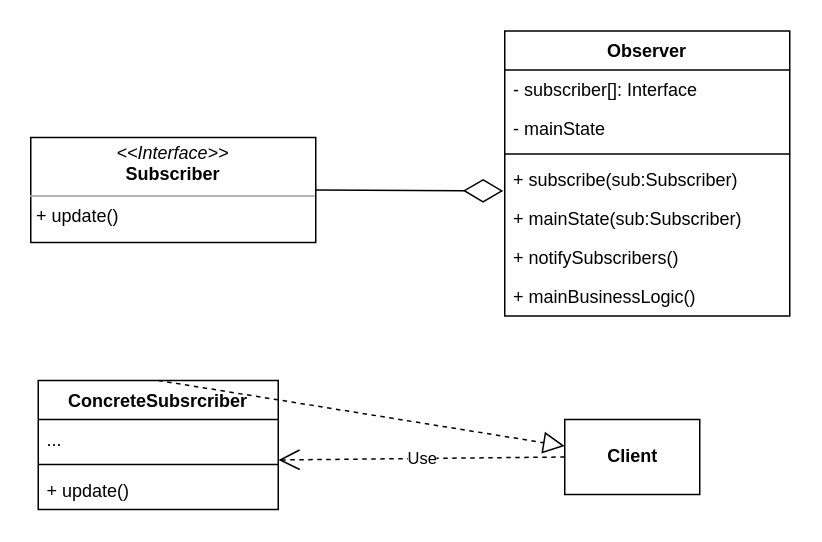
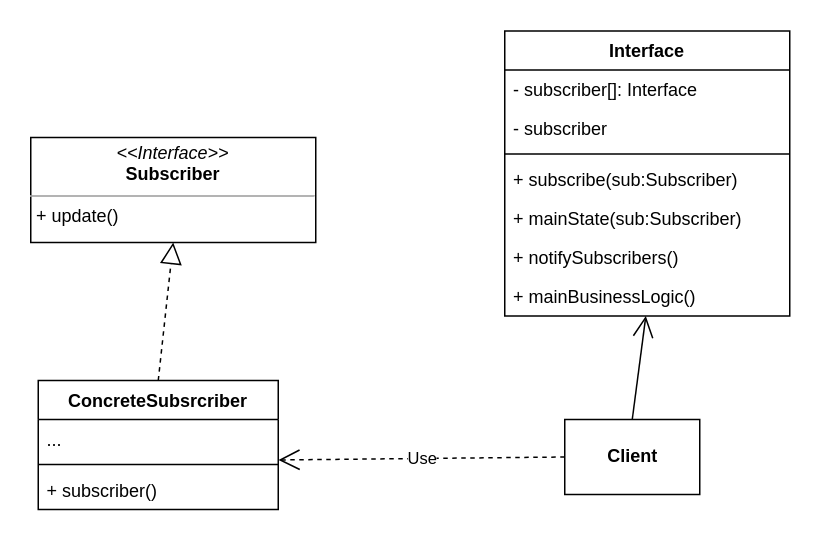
(647, 51) -> (647, 51)
(564, 129) -> (569, 129)
(390, 190) -> none
none -> (639, 370)
(350, 411) -> (165, 322)
(95, 491) -> (112, 491)
